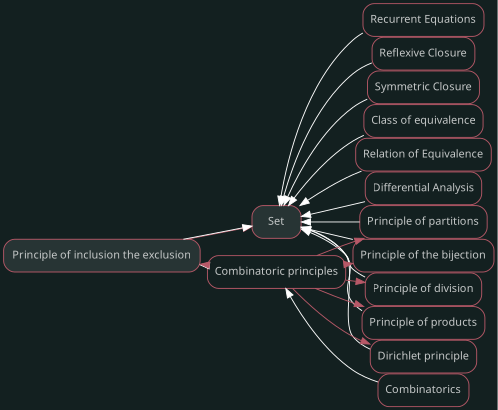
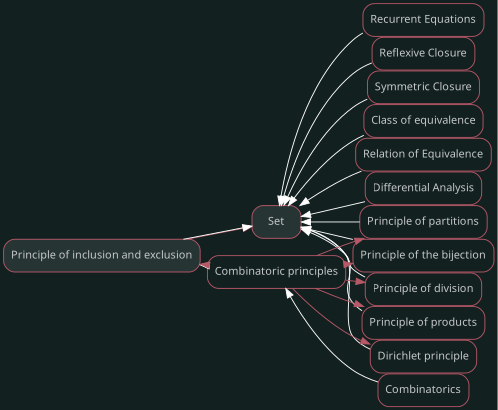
(102, 256) -> (102, 256)
